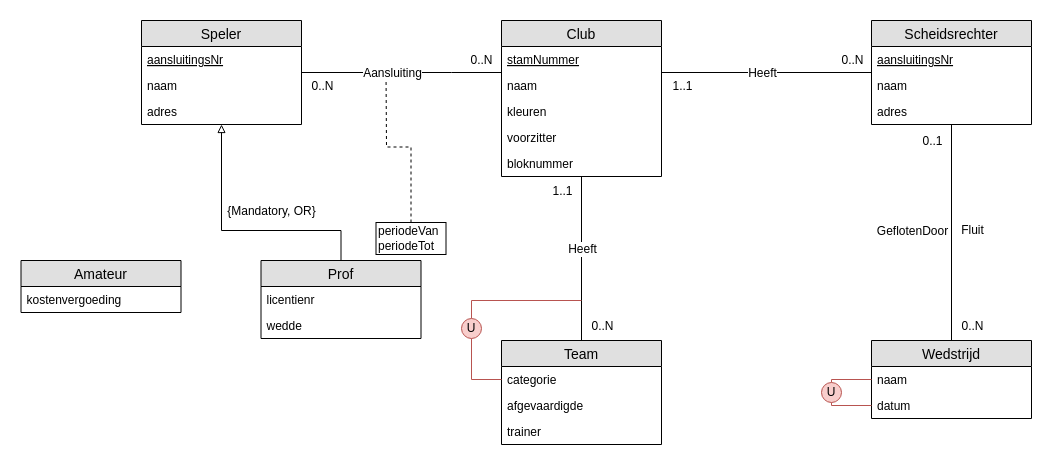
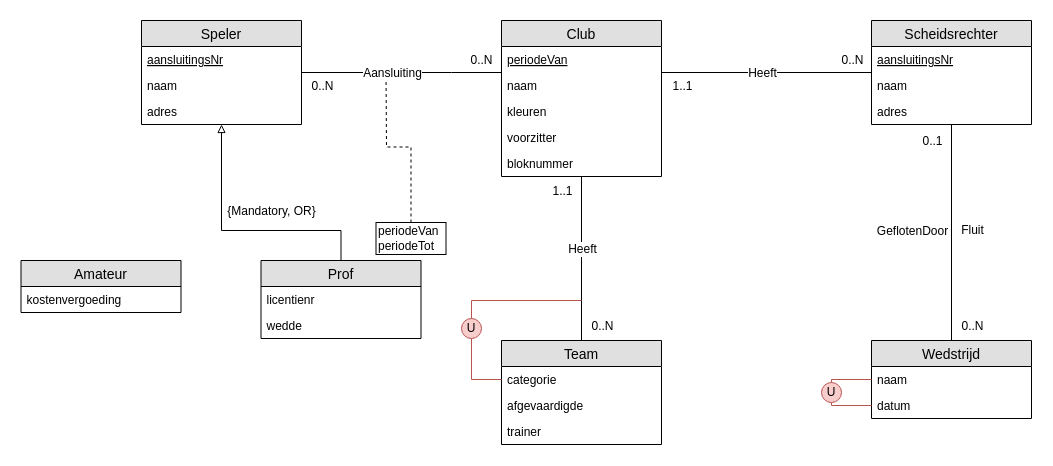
(541, 60) -> (539, 60)
